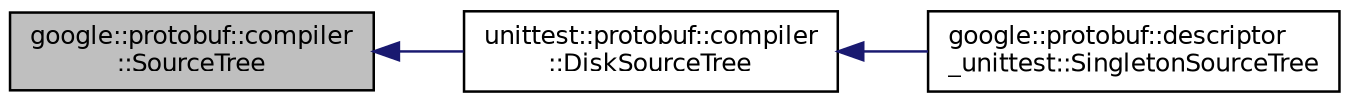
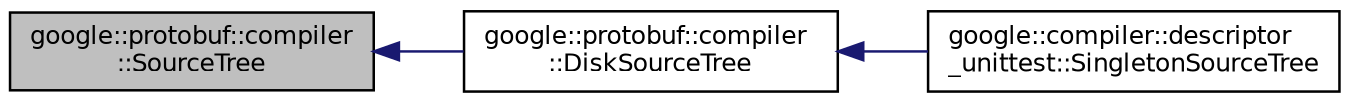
(651, 51) -> (651, 51)
(1134, 51) -> (1134, 51)
